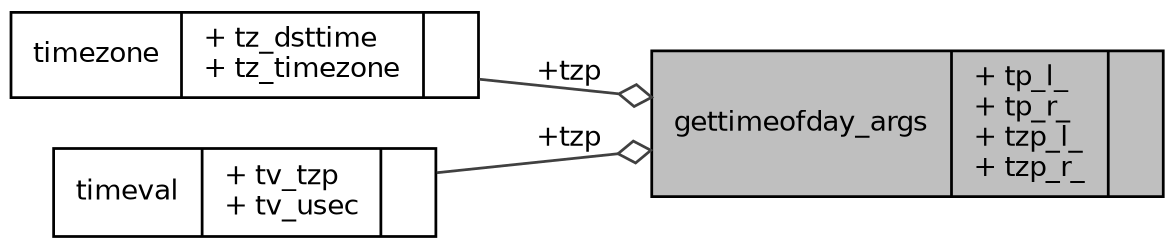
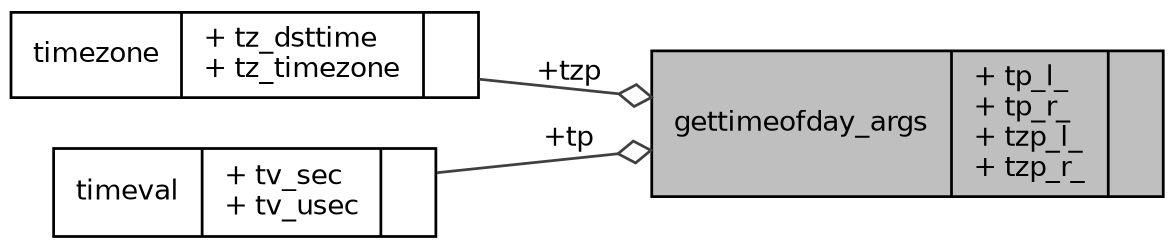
(565, 139) -> (565, 139)
(282, 176) -> (283, 176)
